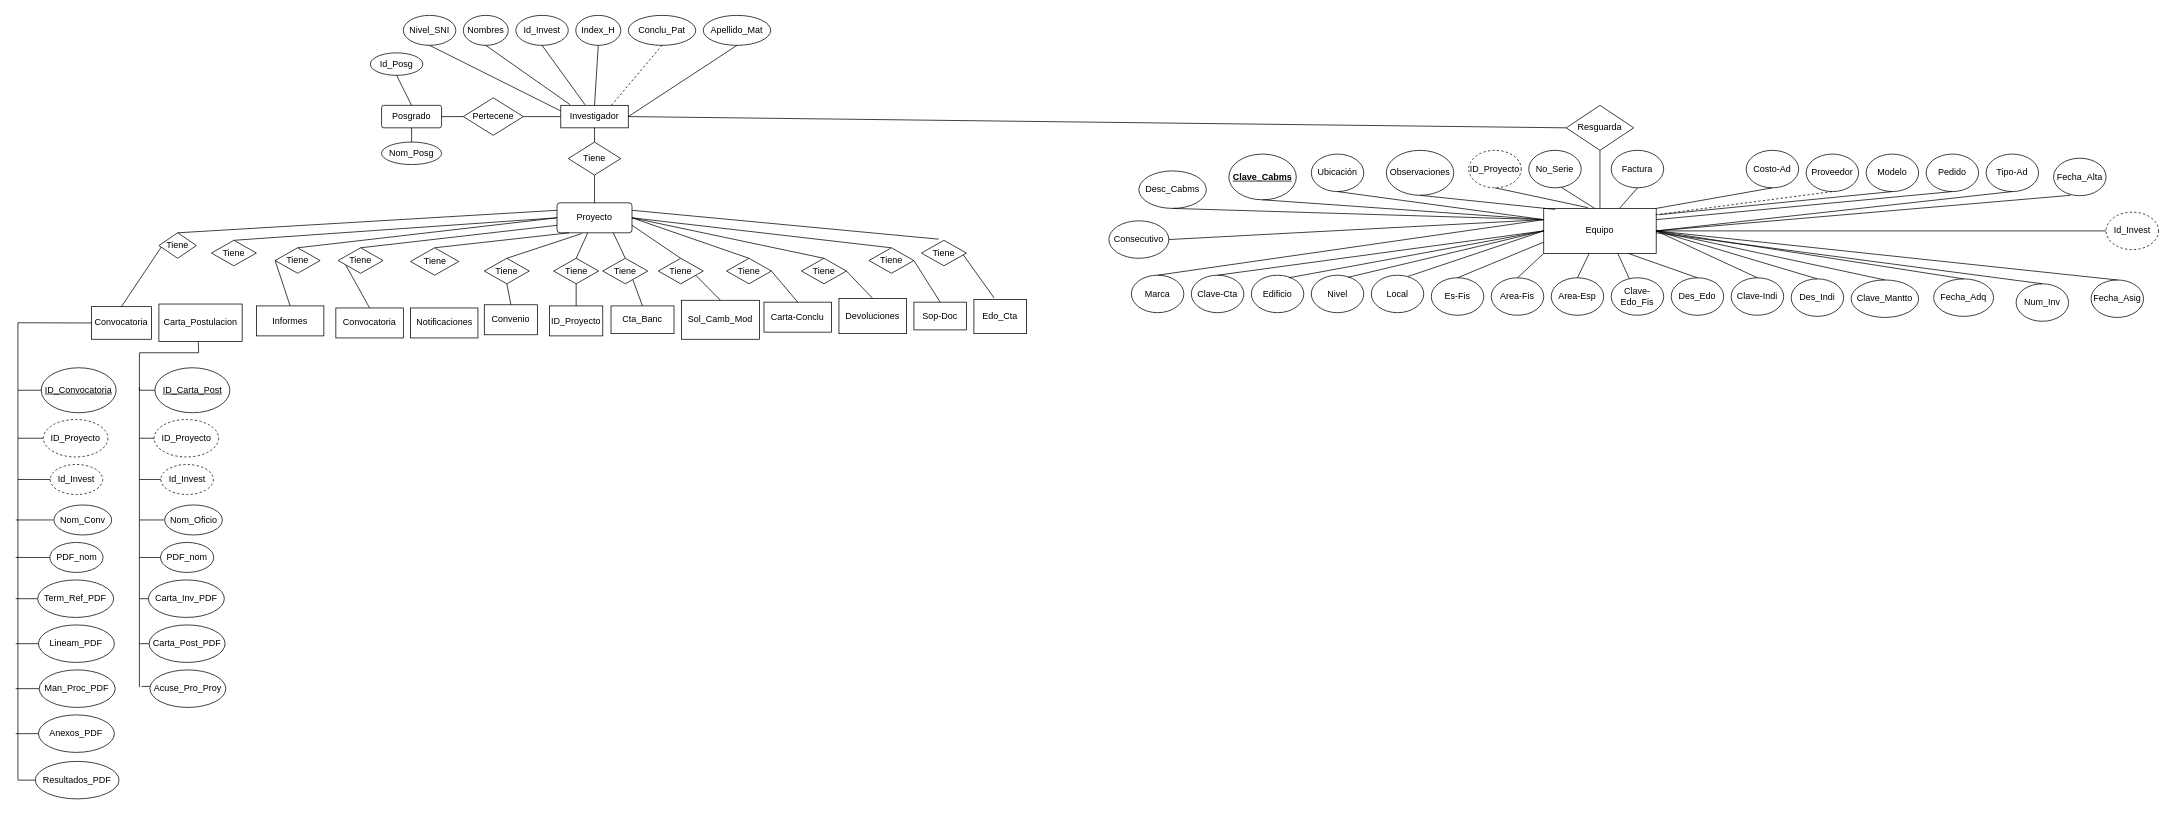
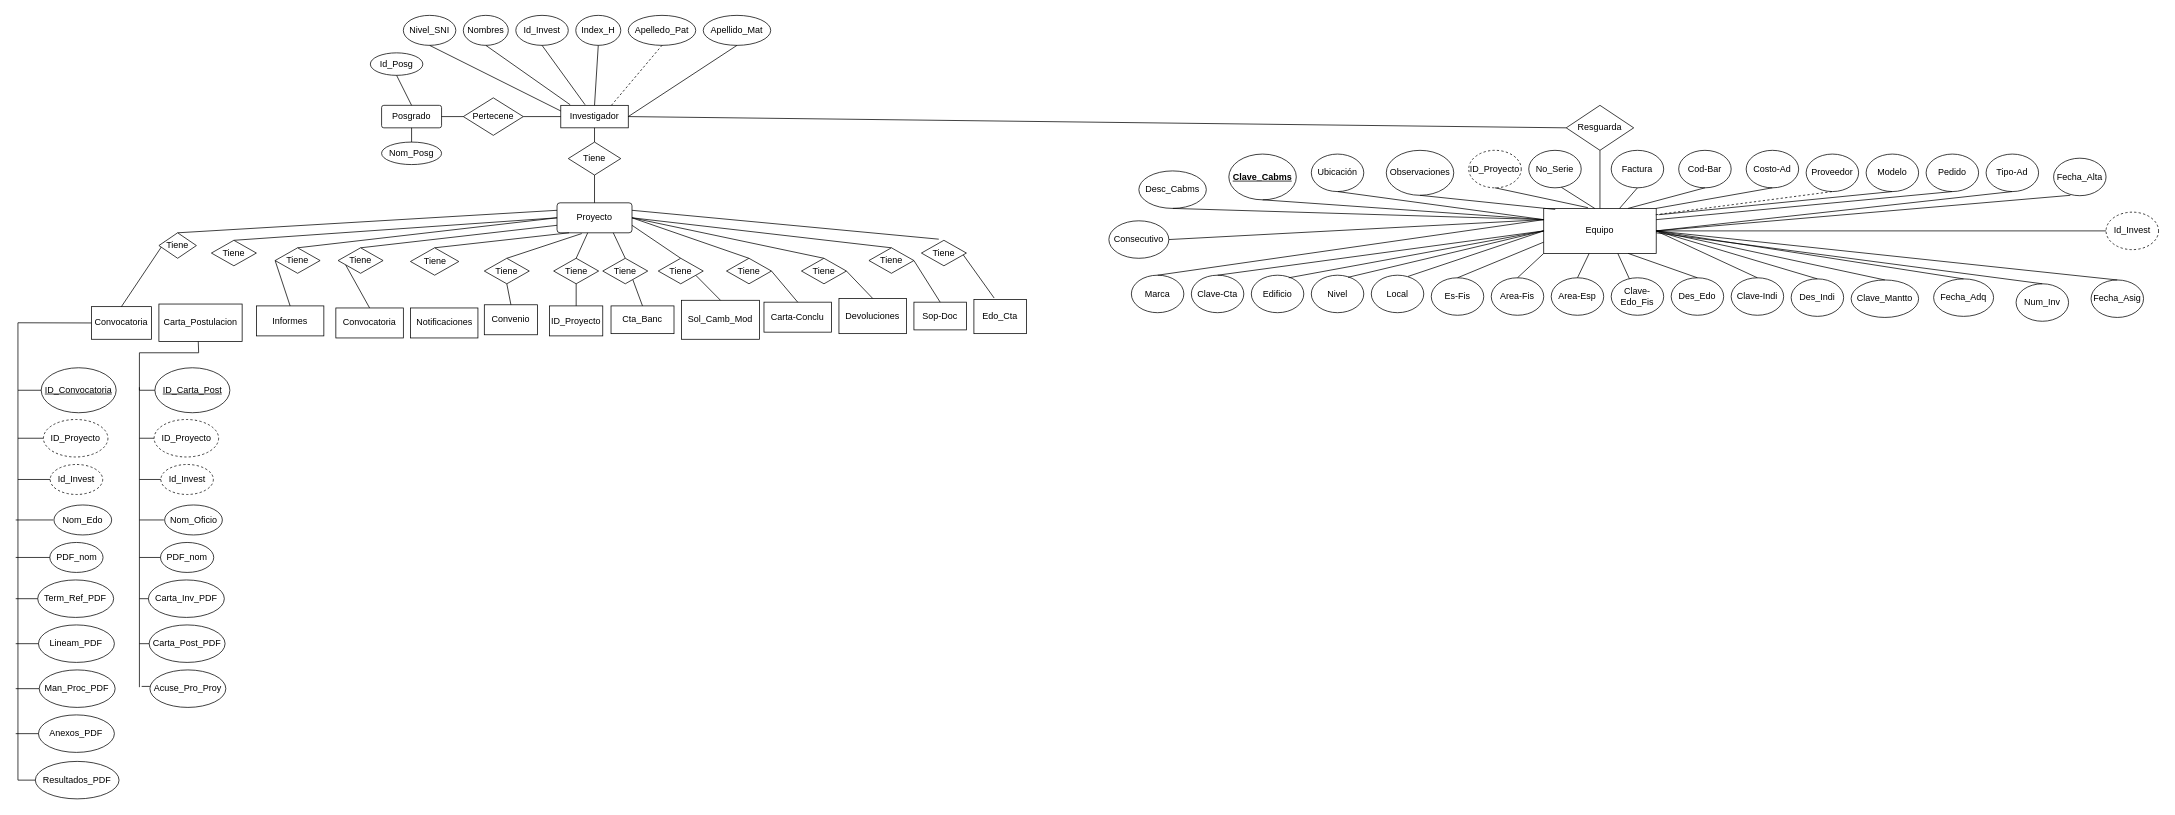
(662, 30) -> (662, 30)
none -> (1705, 169)
none -> (1666, 198)
(83, 520) -> (83, 520)
